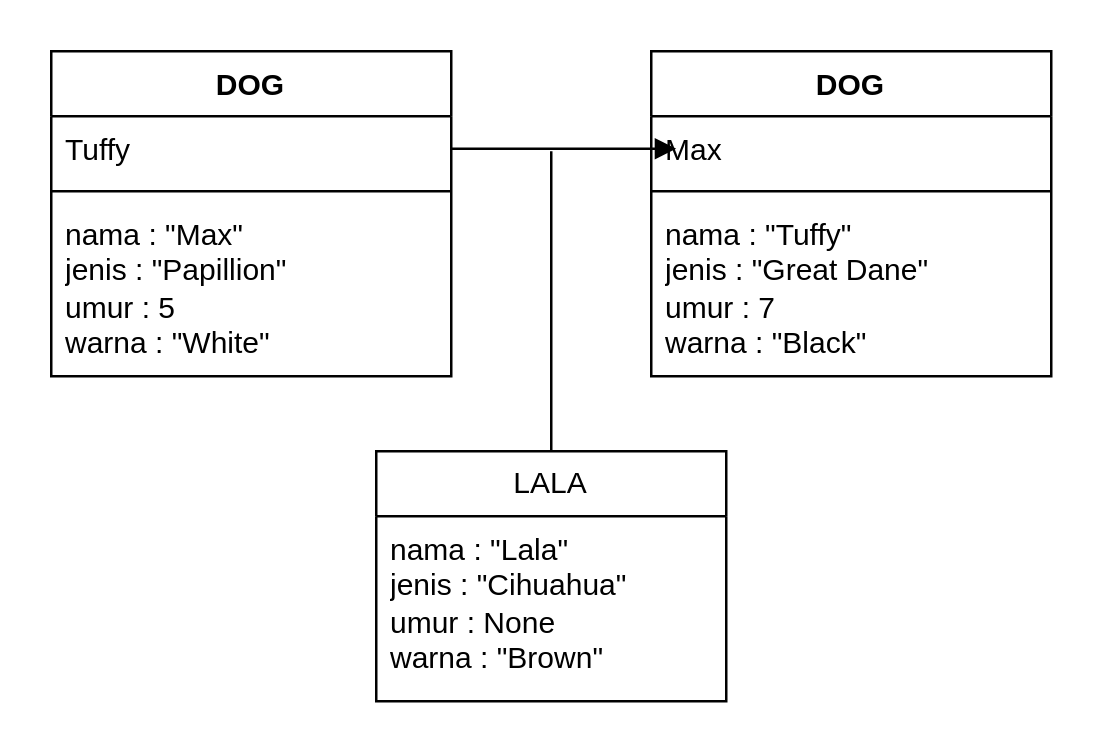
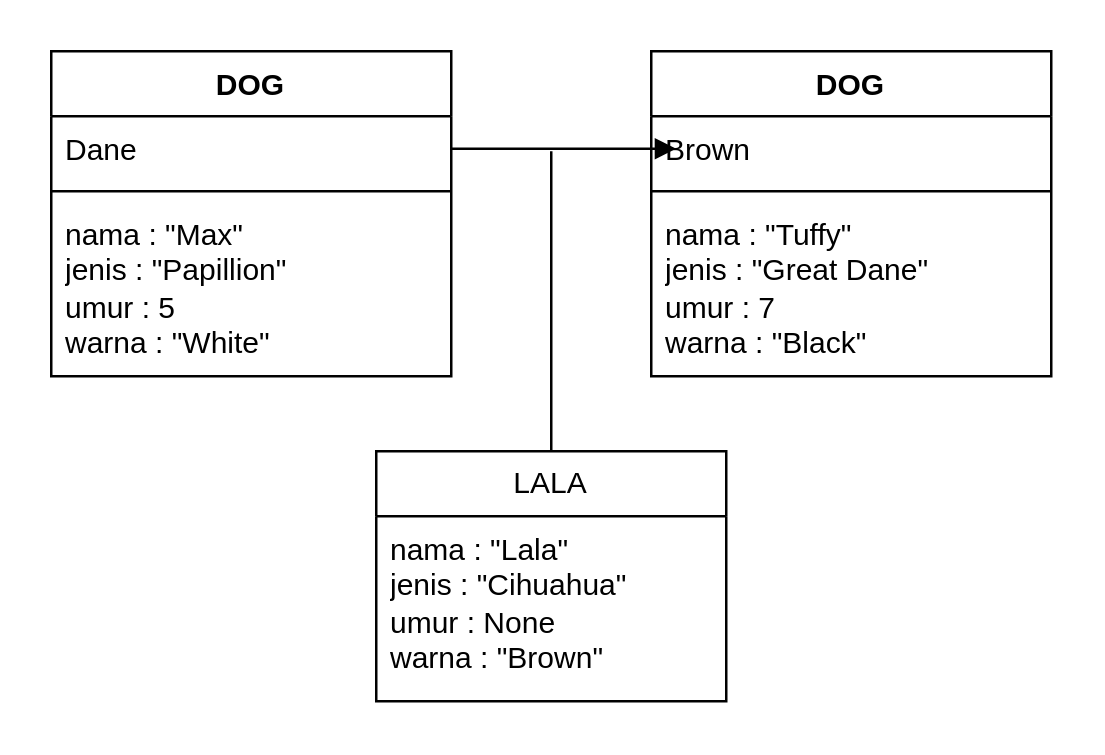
(108, 152) -> (100, 152)
(691, 152) -> (708, 152)
